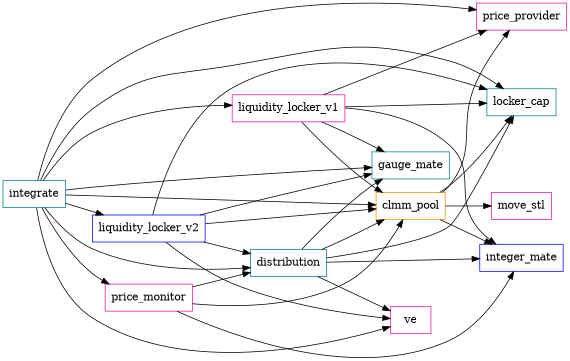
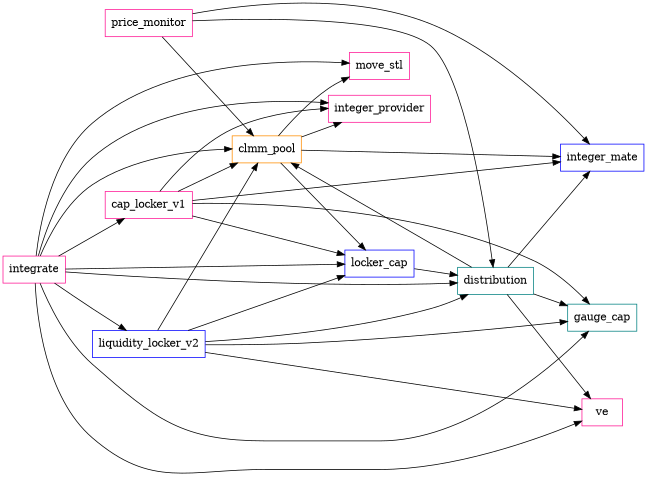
(521, 17) -> (379, 109)
(521, 102) -> (379, 264)
(289, 108) -> (149, 205)
(411, 165) -> (602, 318)
(34, 194) -> (34, 270)
(446, 228) -> (432, 271)
(68, 248) -> (141, 93)
